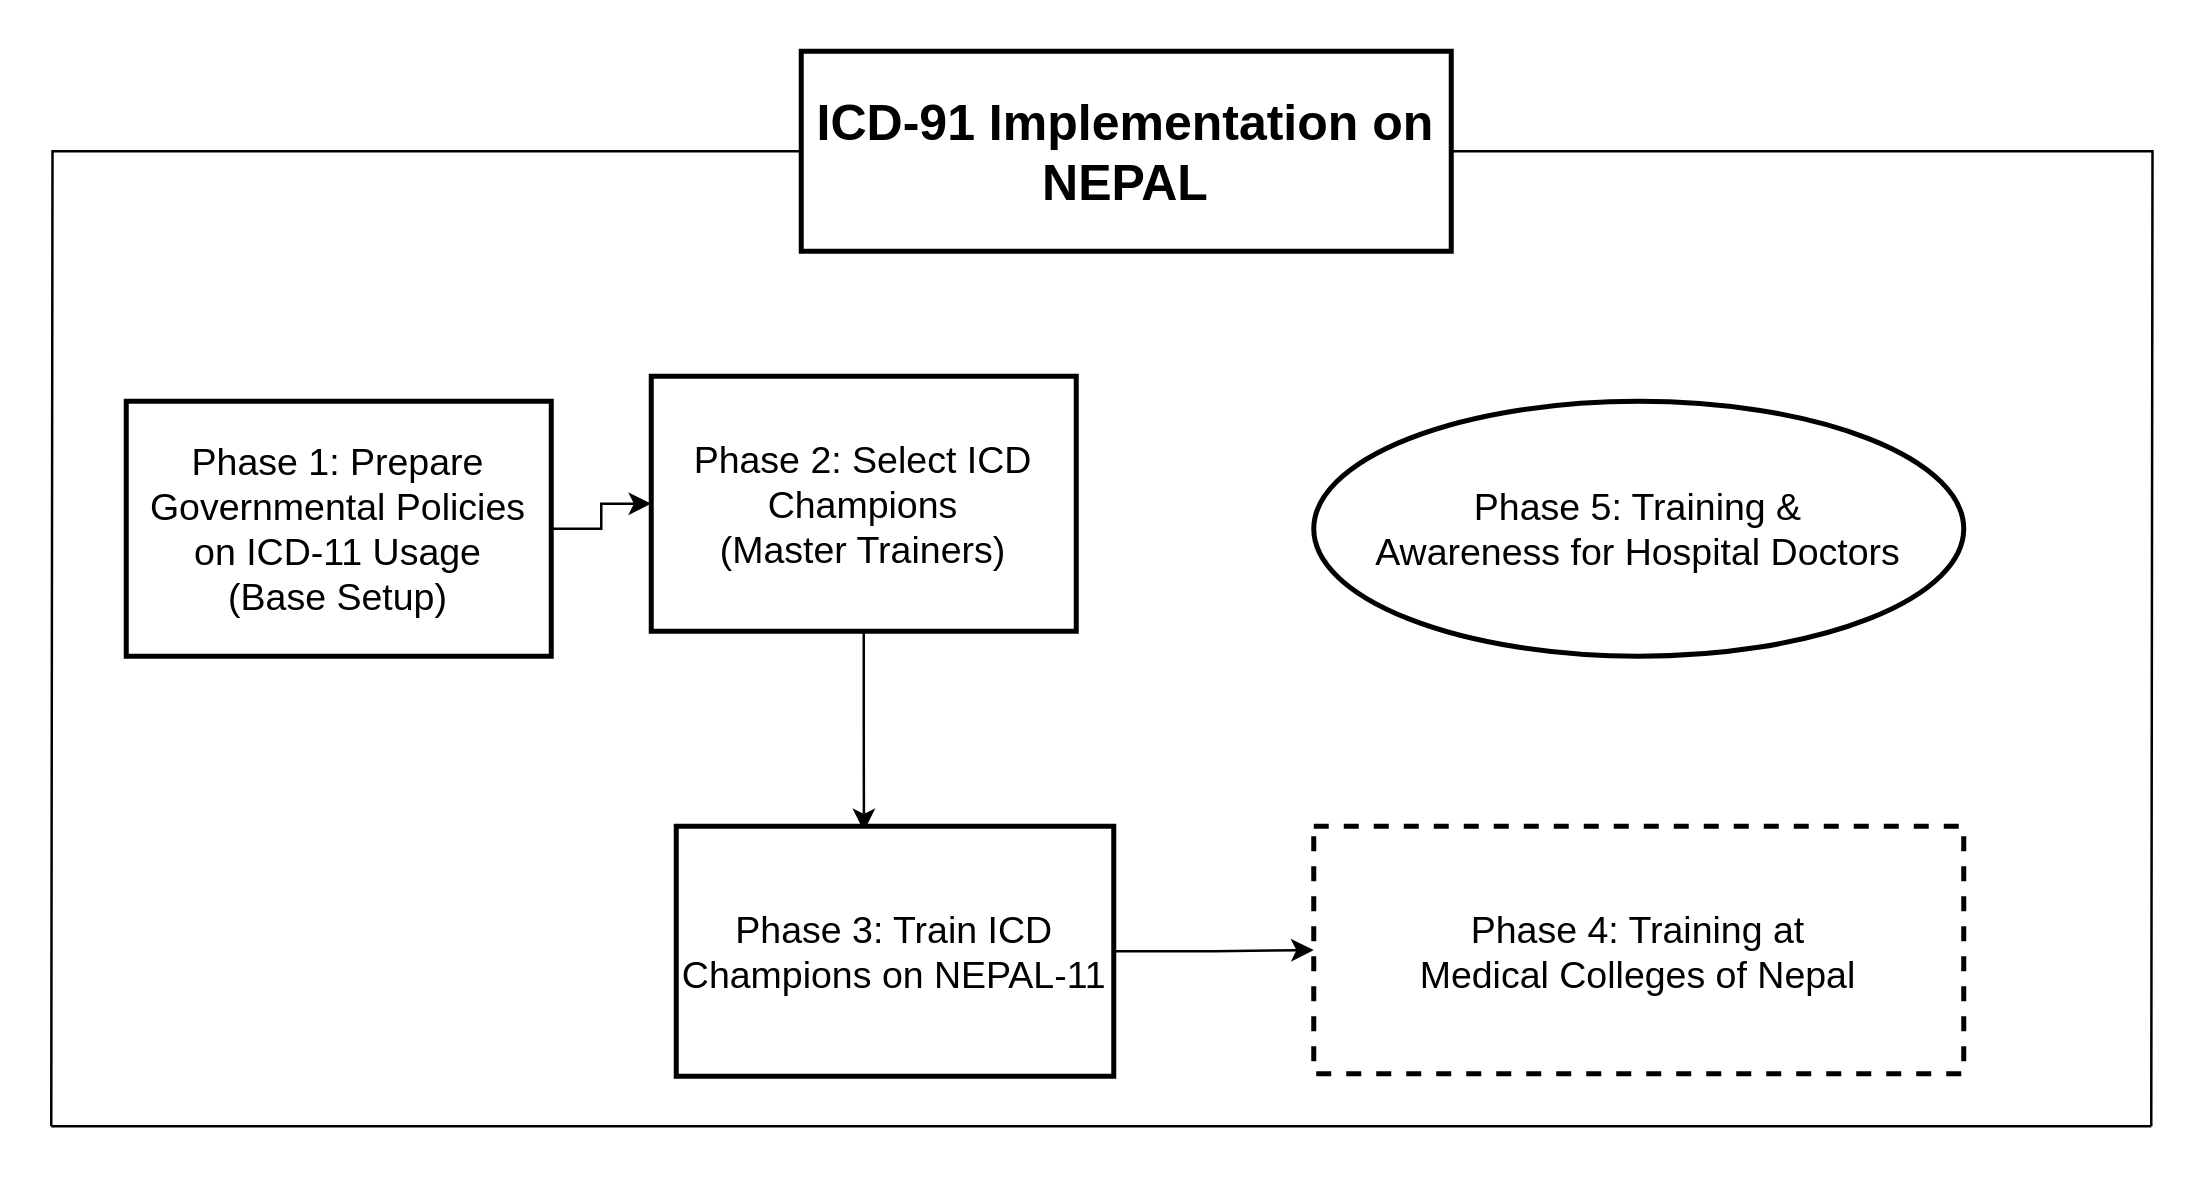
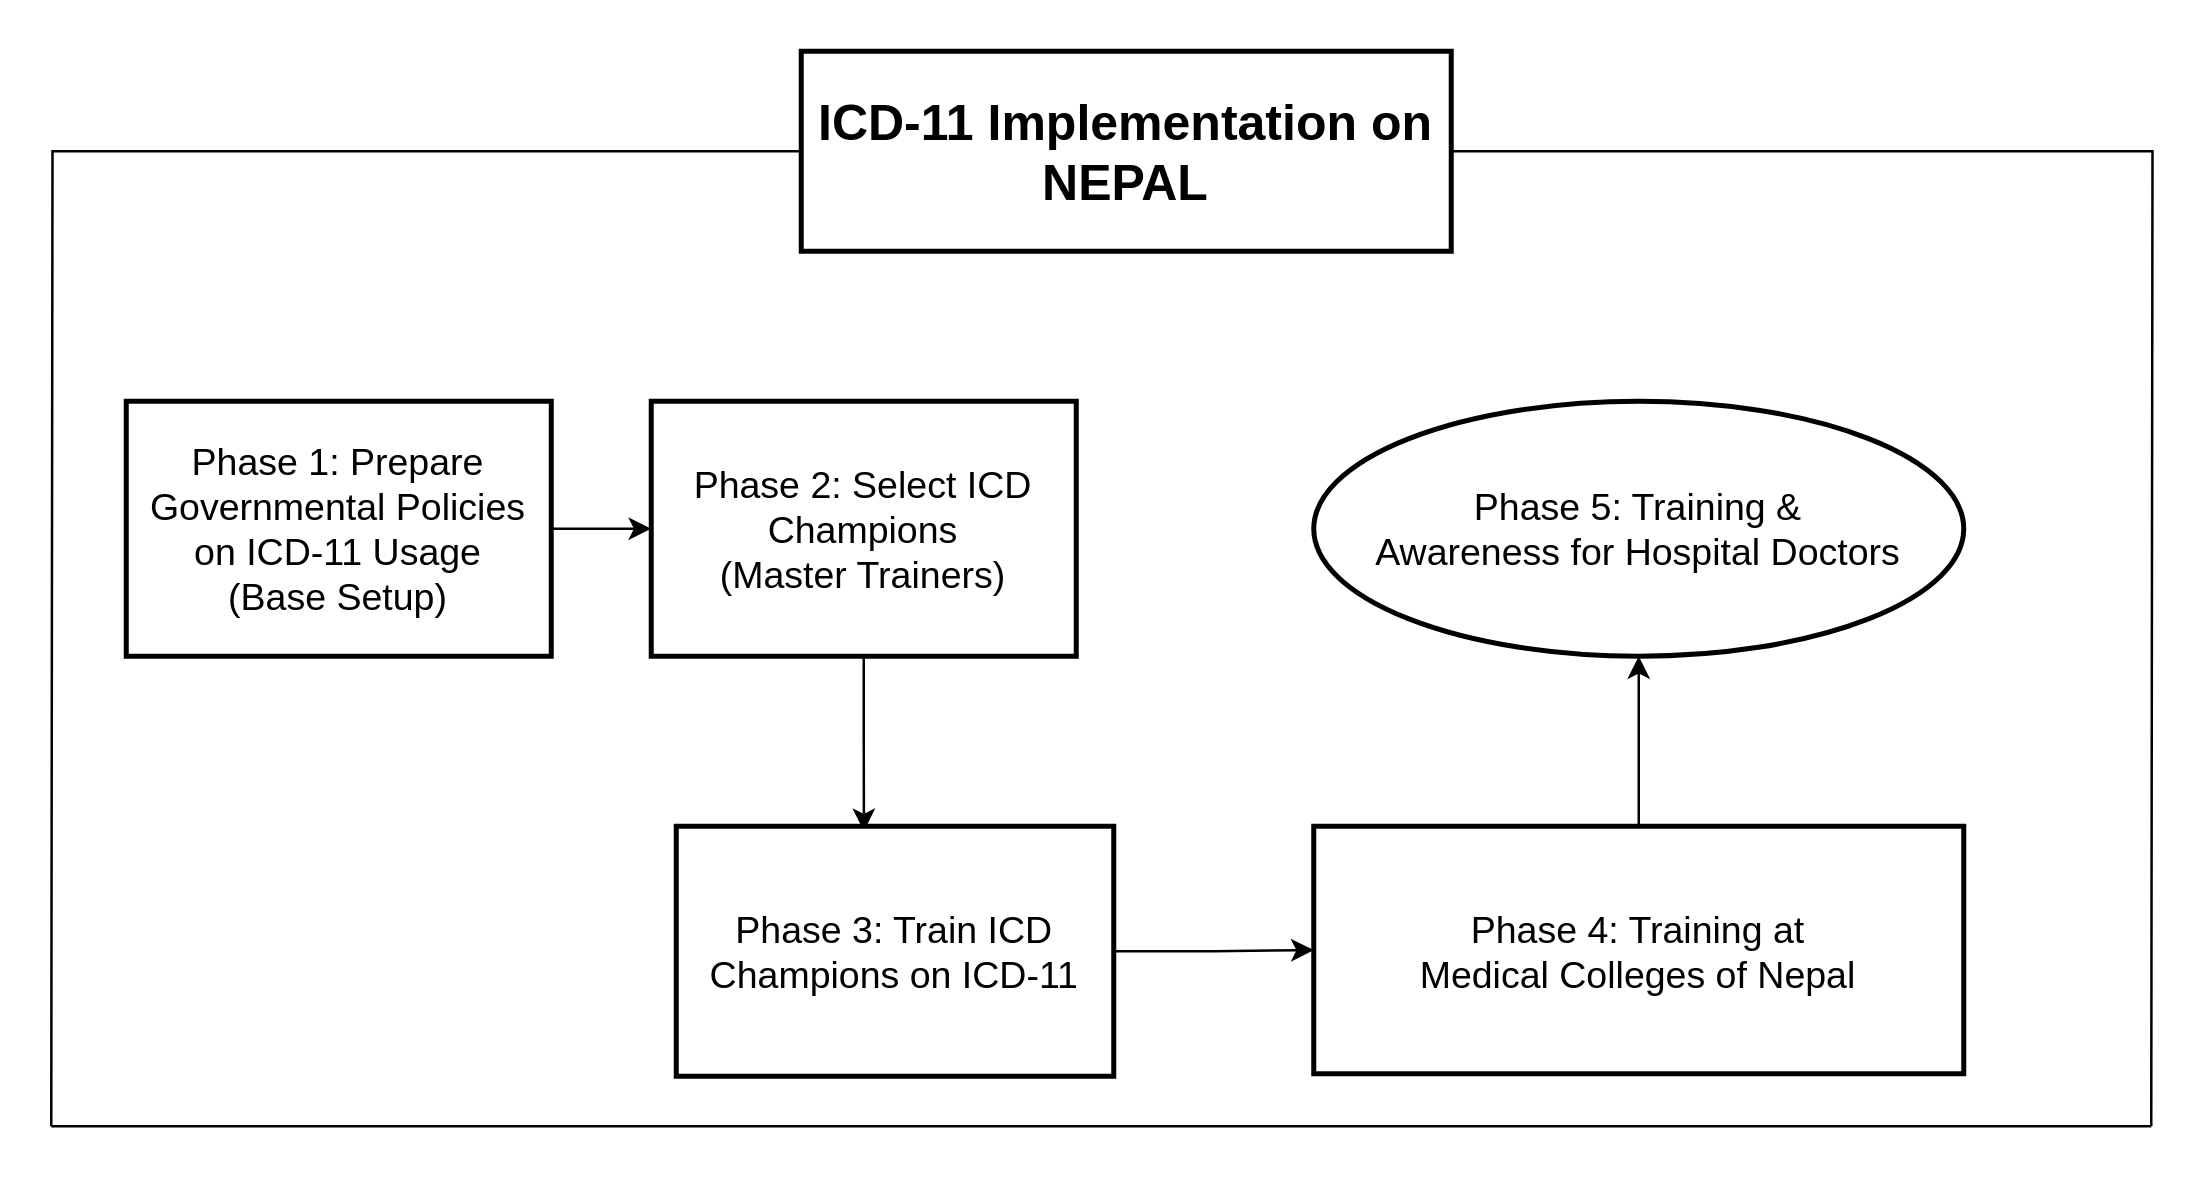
(1126, 151) -> (1126, 151)
(864, 504) -> (864, 529)
none -> (1639, 749)
(1639, 950) -> (1639, 950)
(895, 951) -> (895, 951)
